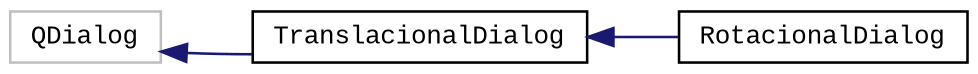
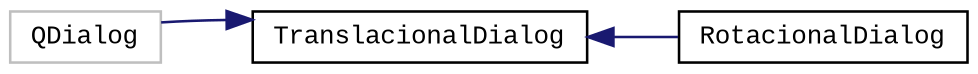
(220, 54) -> (194, 21)
